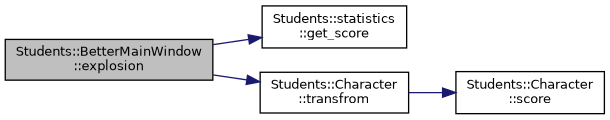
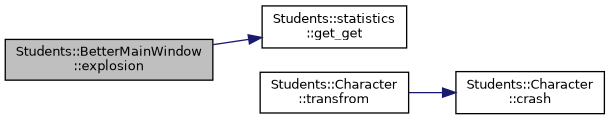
(334, 27) -> (334, 27)
(230, 77) -> none
(530, 93) -> (530, 93)
